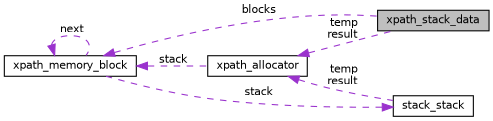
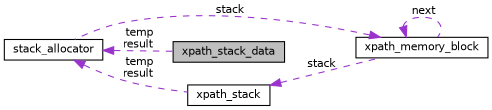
(244, 23) -> none
(258, 66) -> (54, 50)
(433, 106) -> (229, 95)
